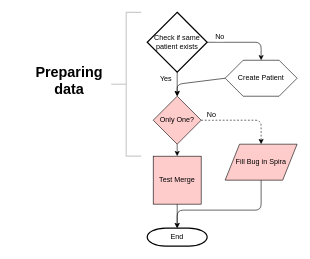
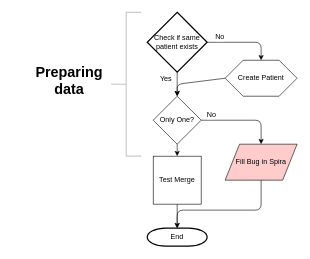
(177, 120) -> (177, 120)
(239, 120) -> (239, 120)
(177, 180) -> (177, 180)
